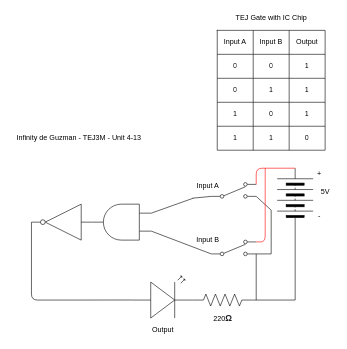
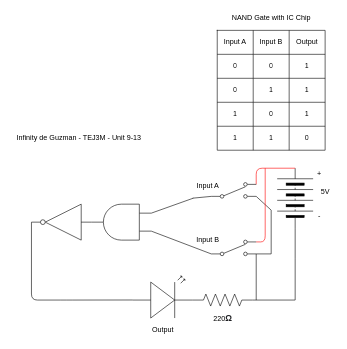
(272, 18) -> (272, 18)
(79, 138) -> (79, 138)
